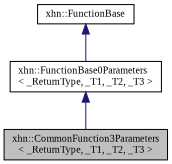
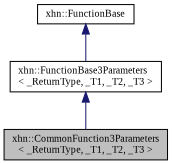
(86, 77) -> (86, 77)
